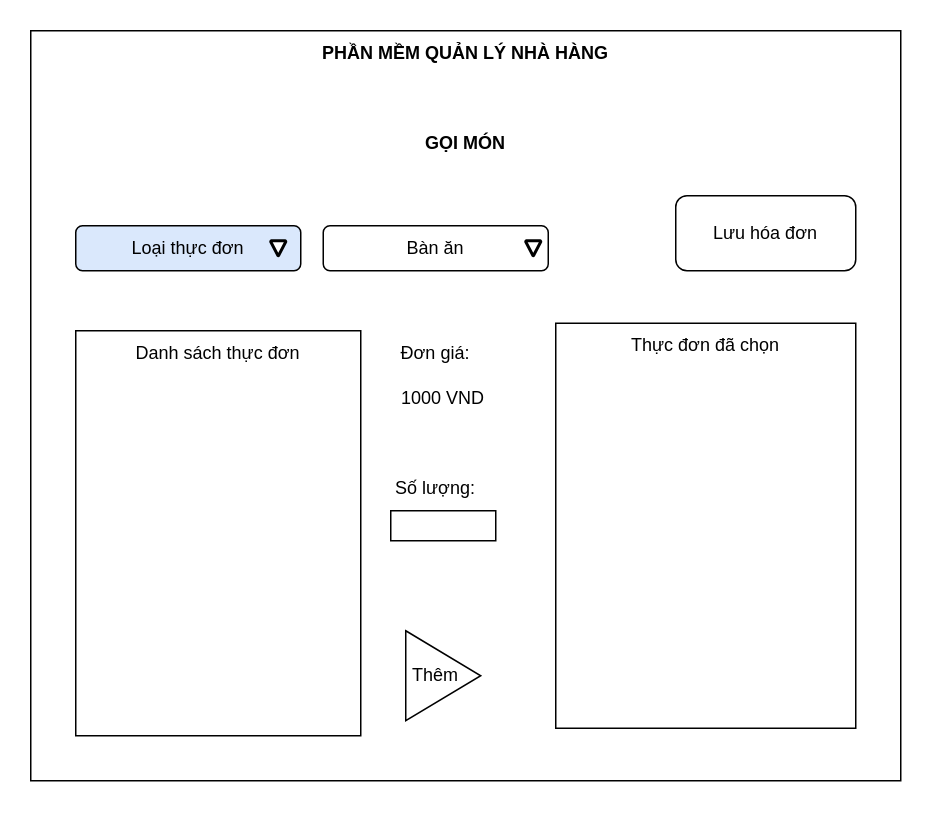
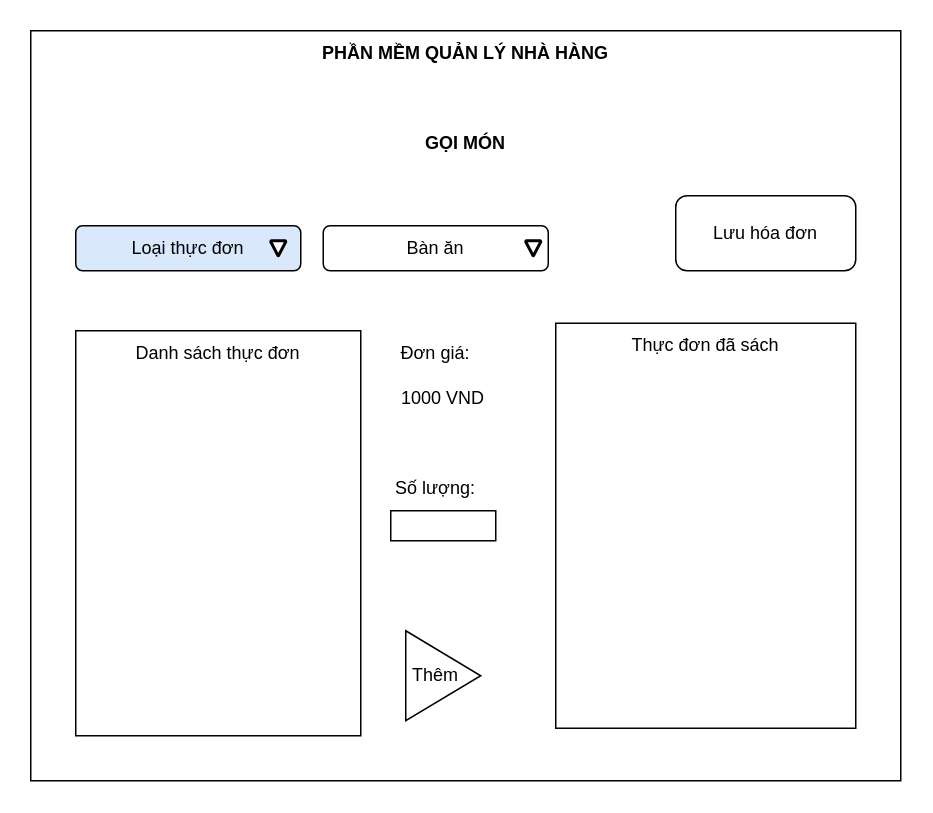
(706, 346) -> (706, 346)
